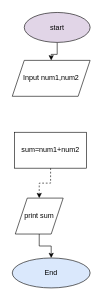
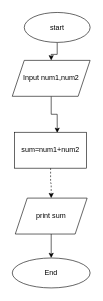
(57, 27) -> (57, 27)
none -> (56, 114)
(39, 216) -> (51, 216)
(51, 273) -> (51, 273)
